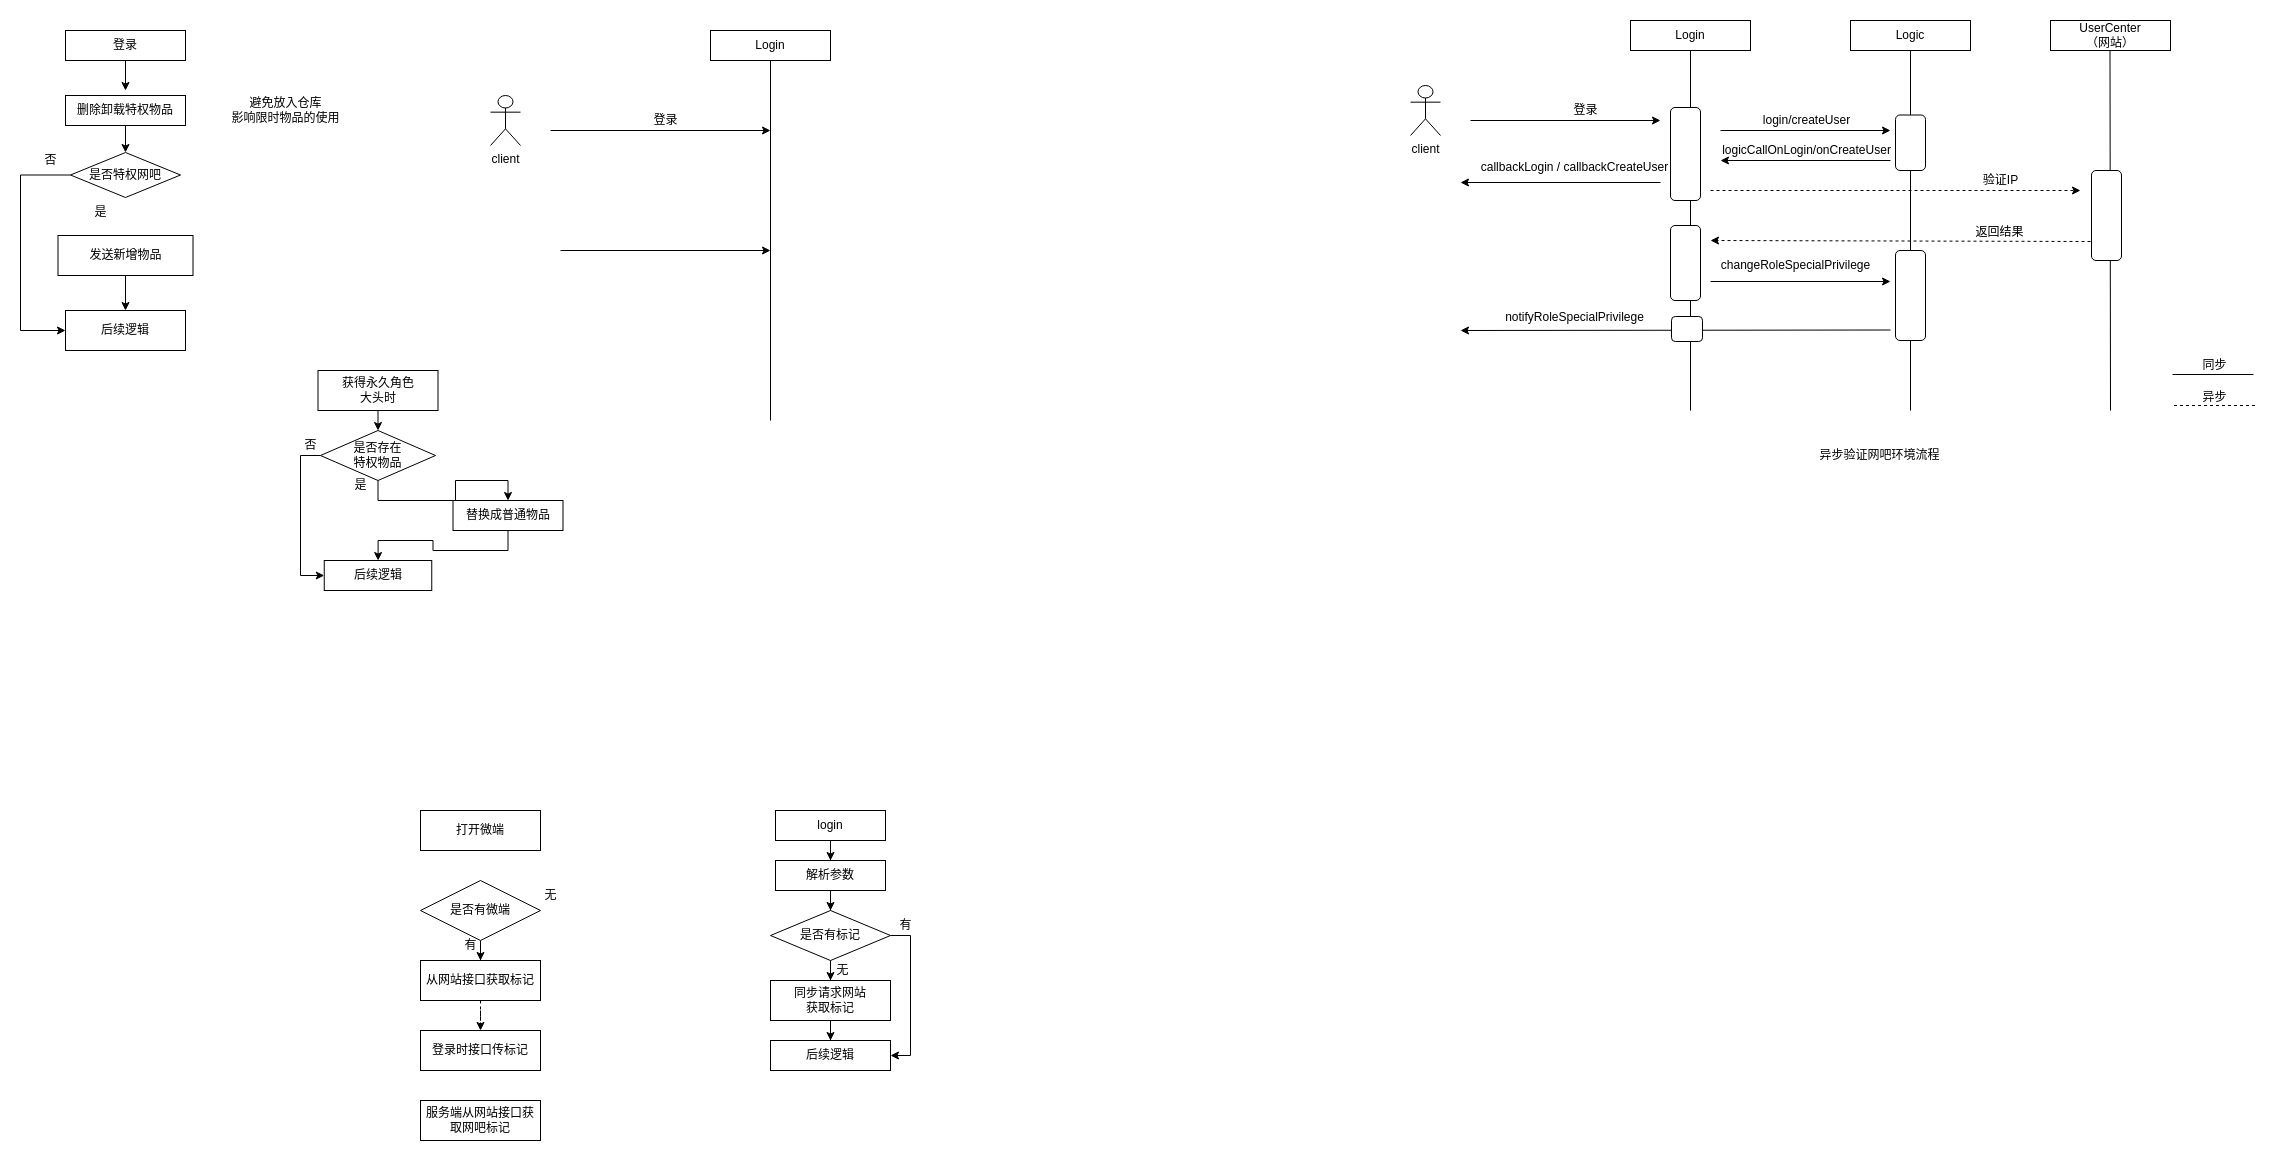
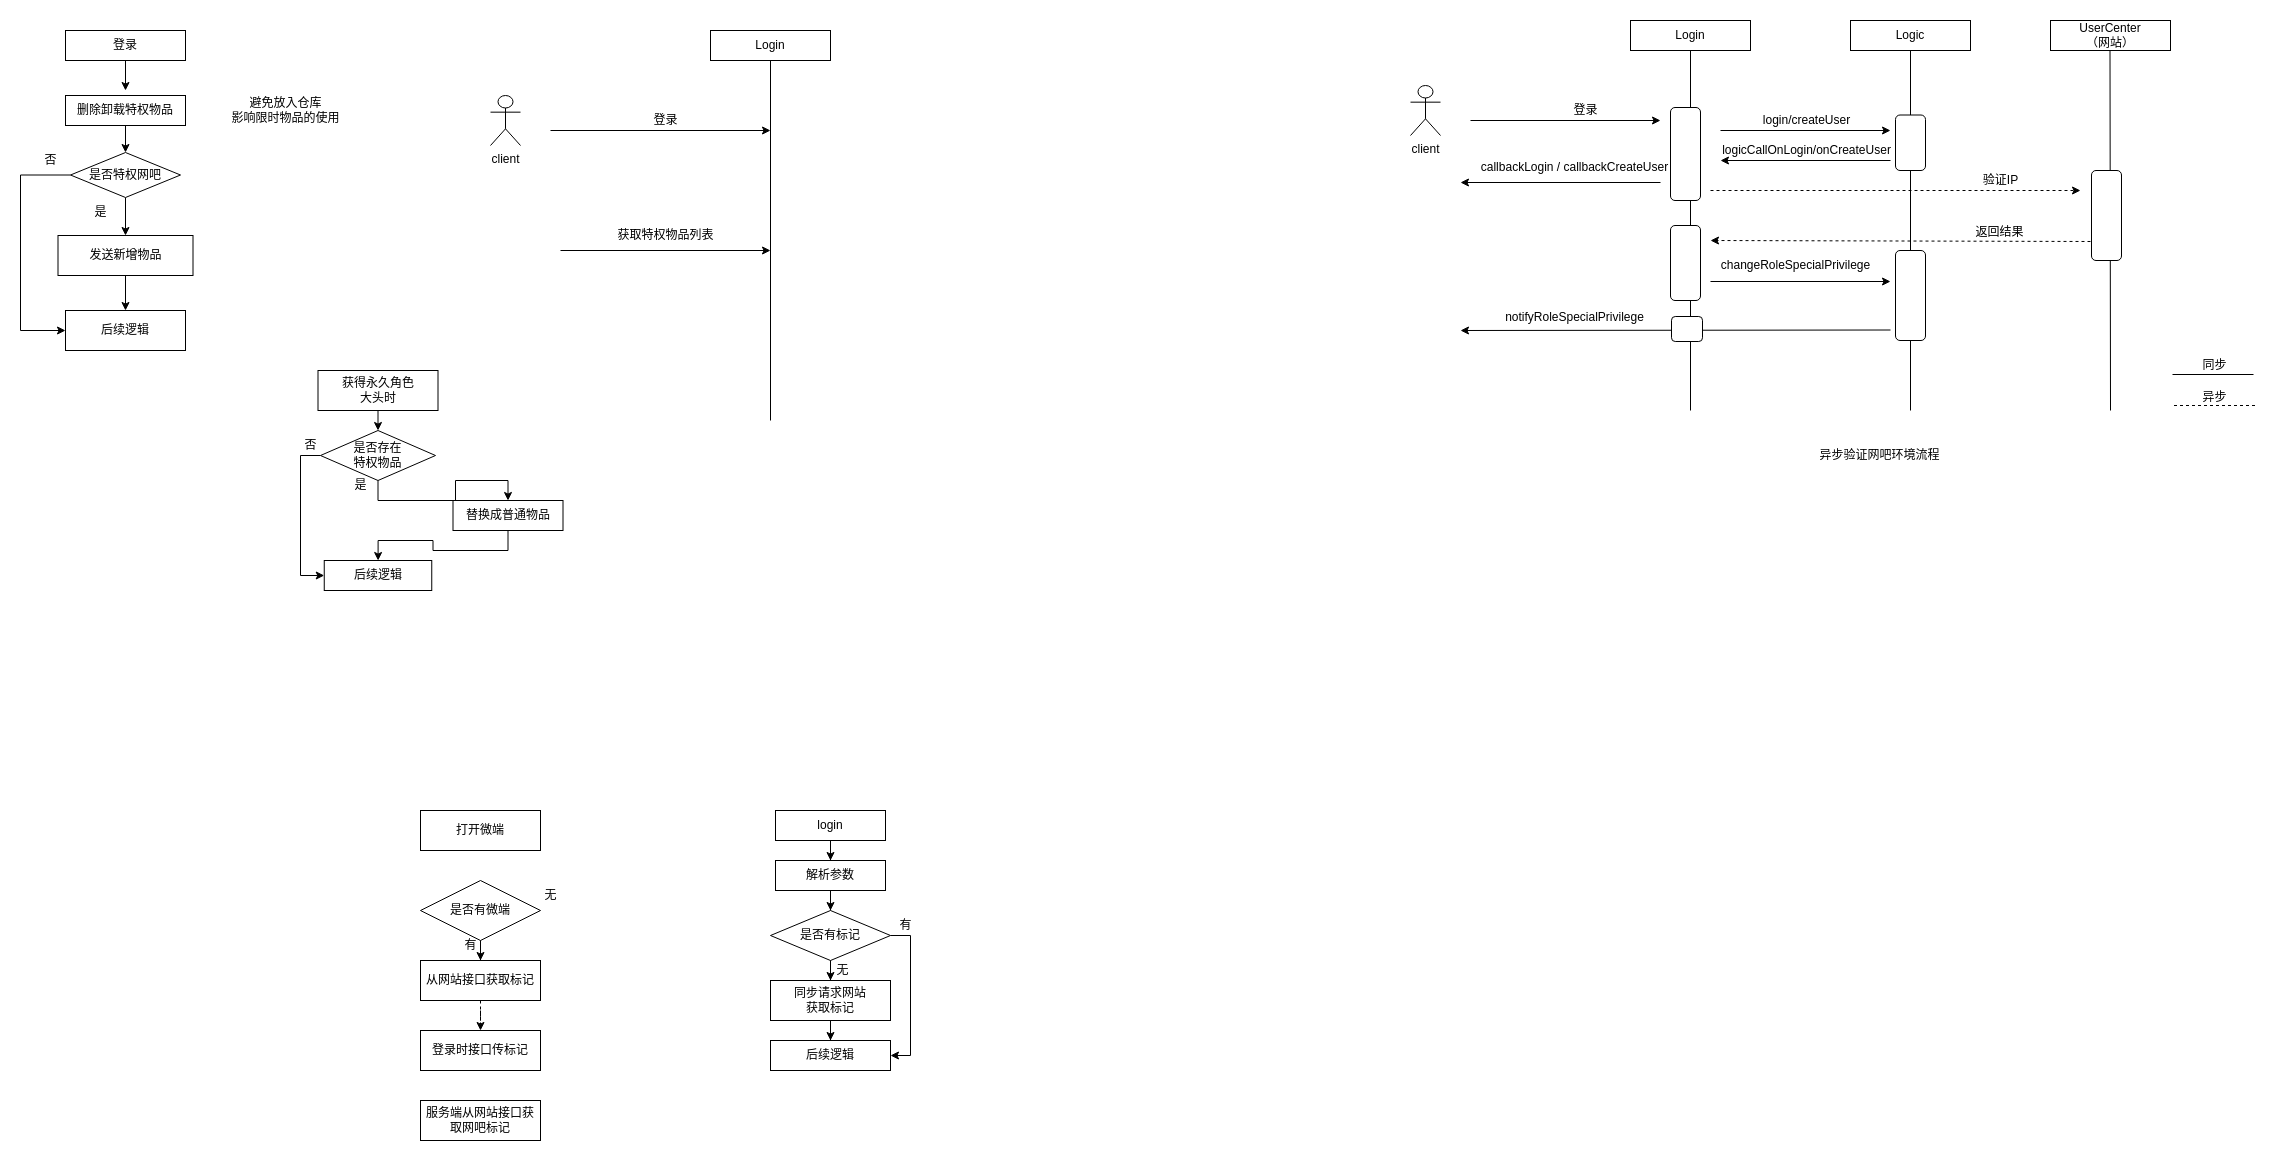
none -> (126, 215)
none -> (666, 236)
